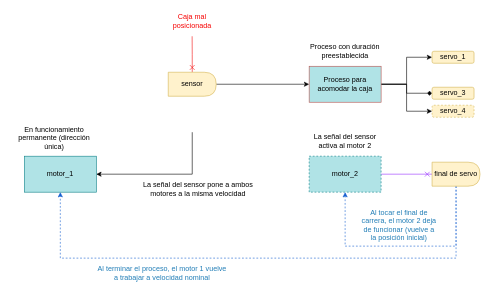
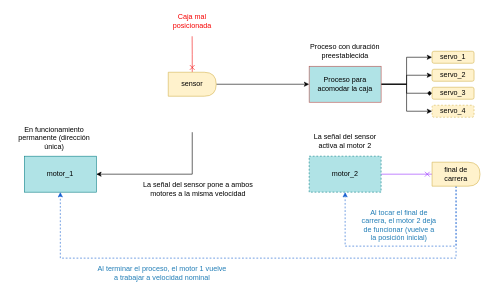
none -> (426, 75)
none -> (453, 75)
(456, 174) -> (456, 174)
